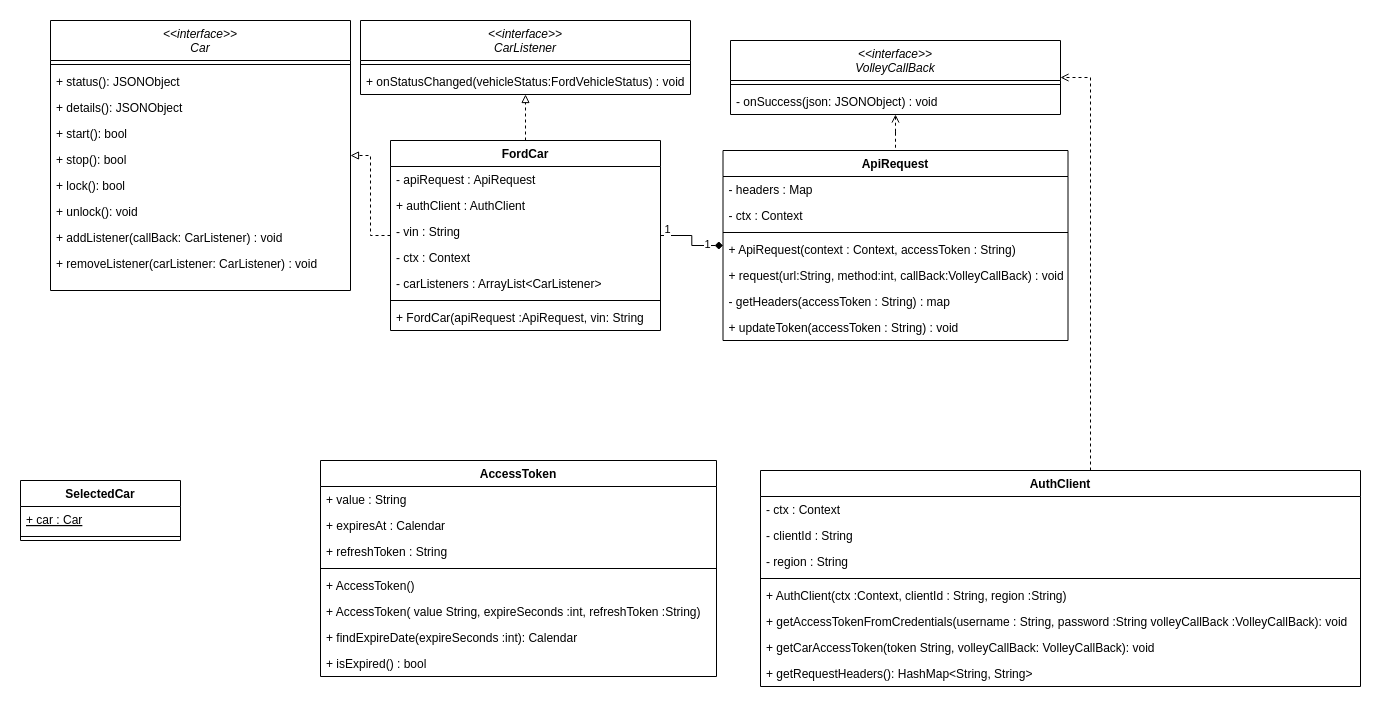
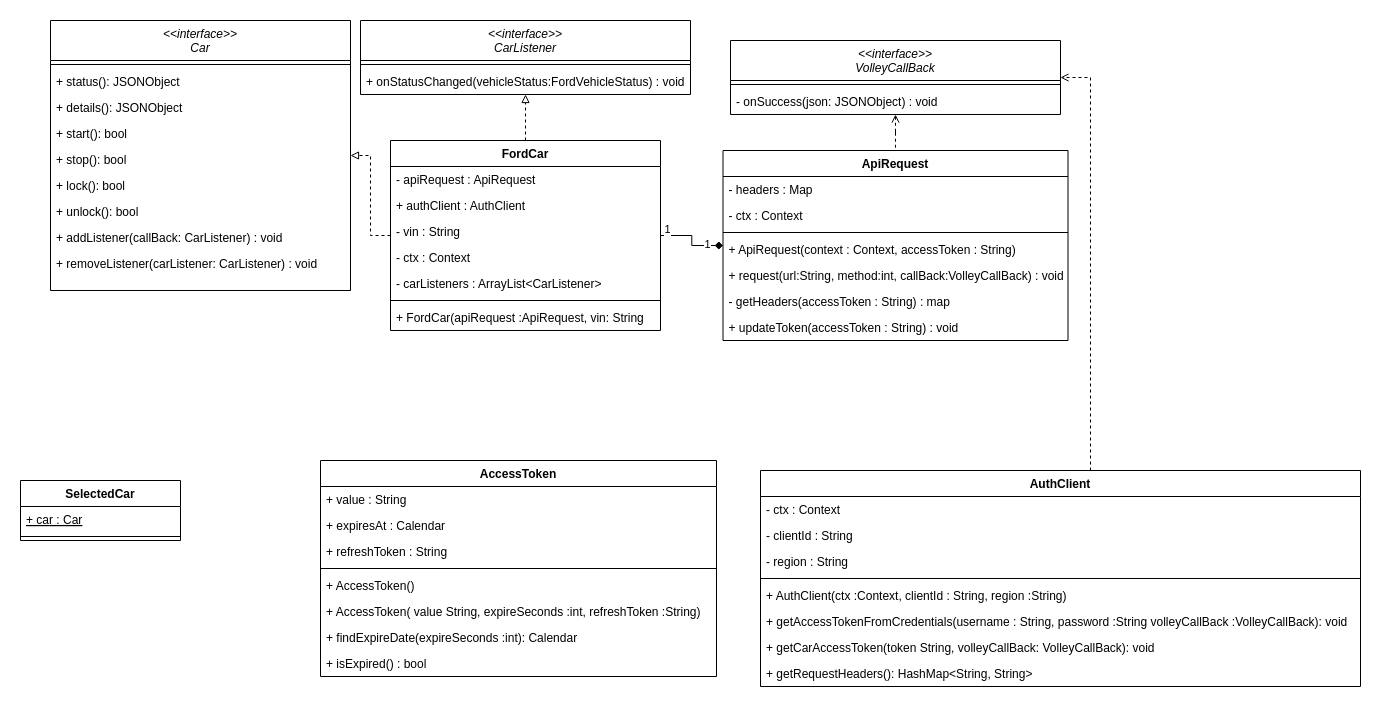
(102, 212) -> (102, 212)
